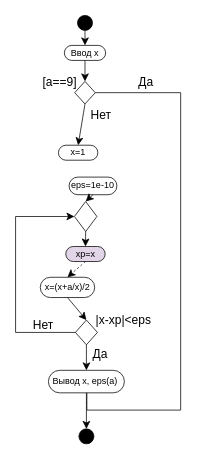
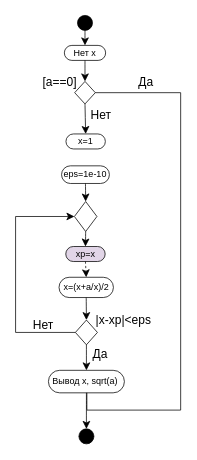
(85, 53) -> (85, 53)
(60, 81) -> (60, 81)
(78, 153) -> (85, 141)
(93, 186) -> (85, 175)
(67, 287) -> (86, 287)
(86, 381) -> (86, 381)
